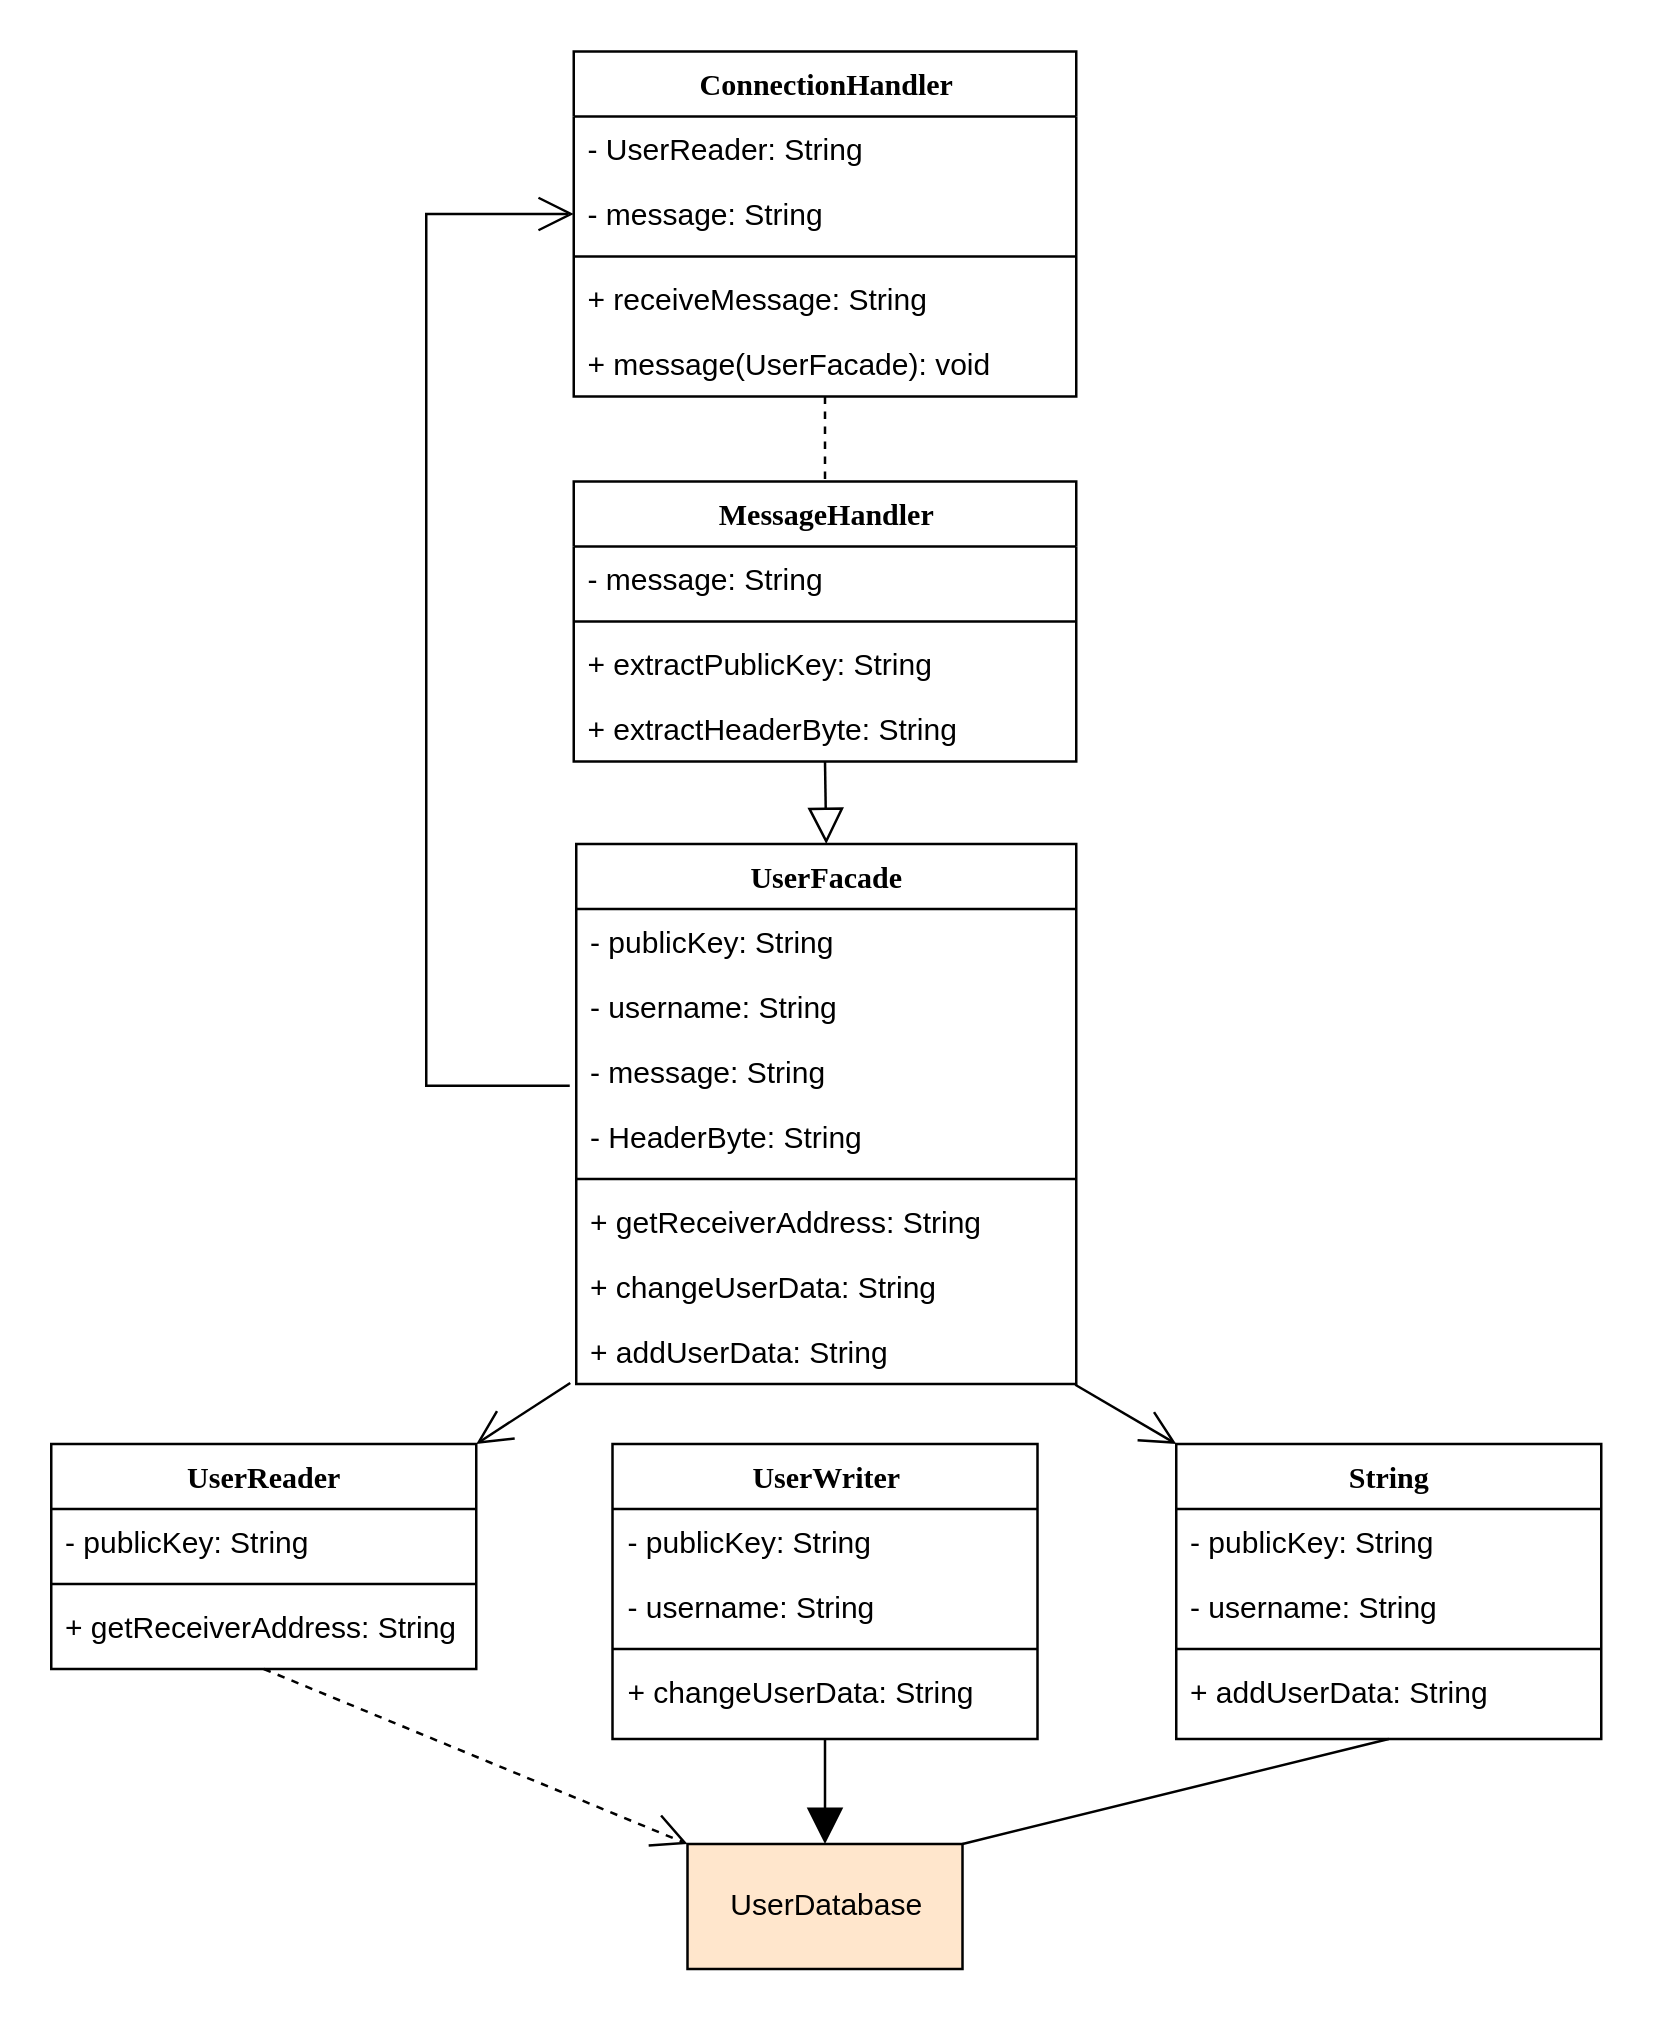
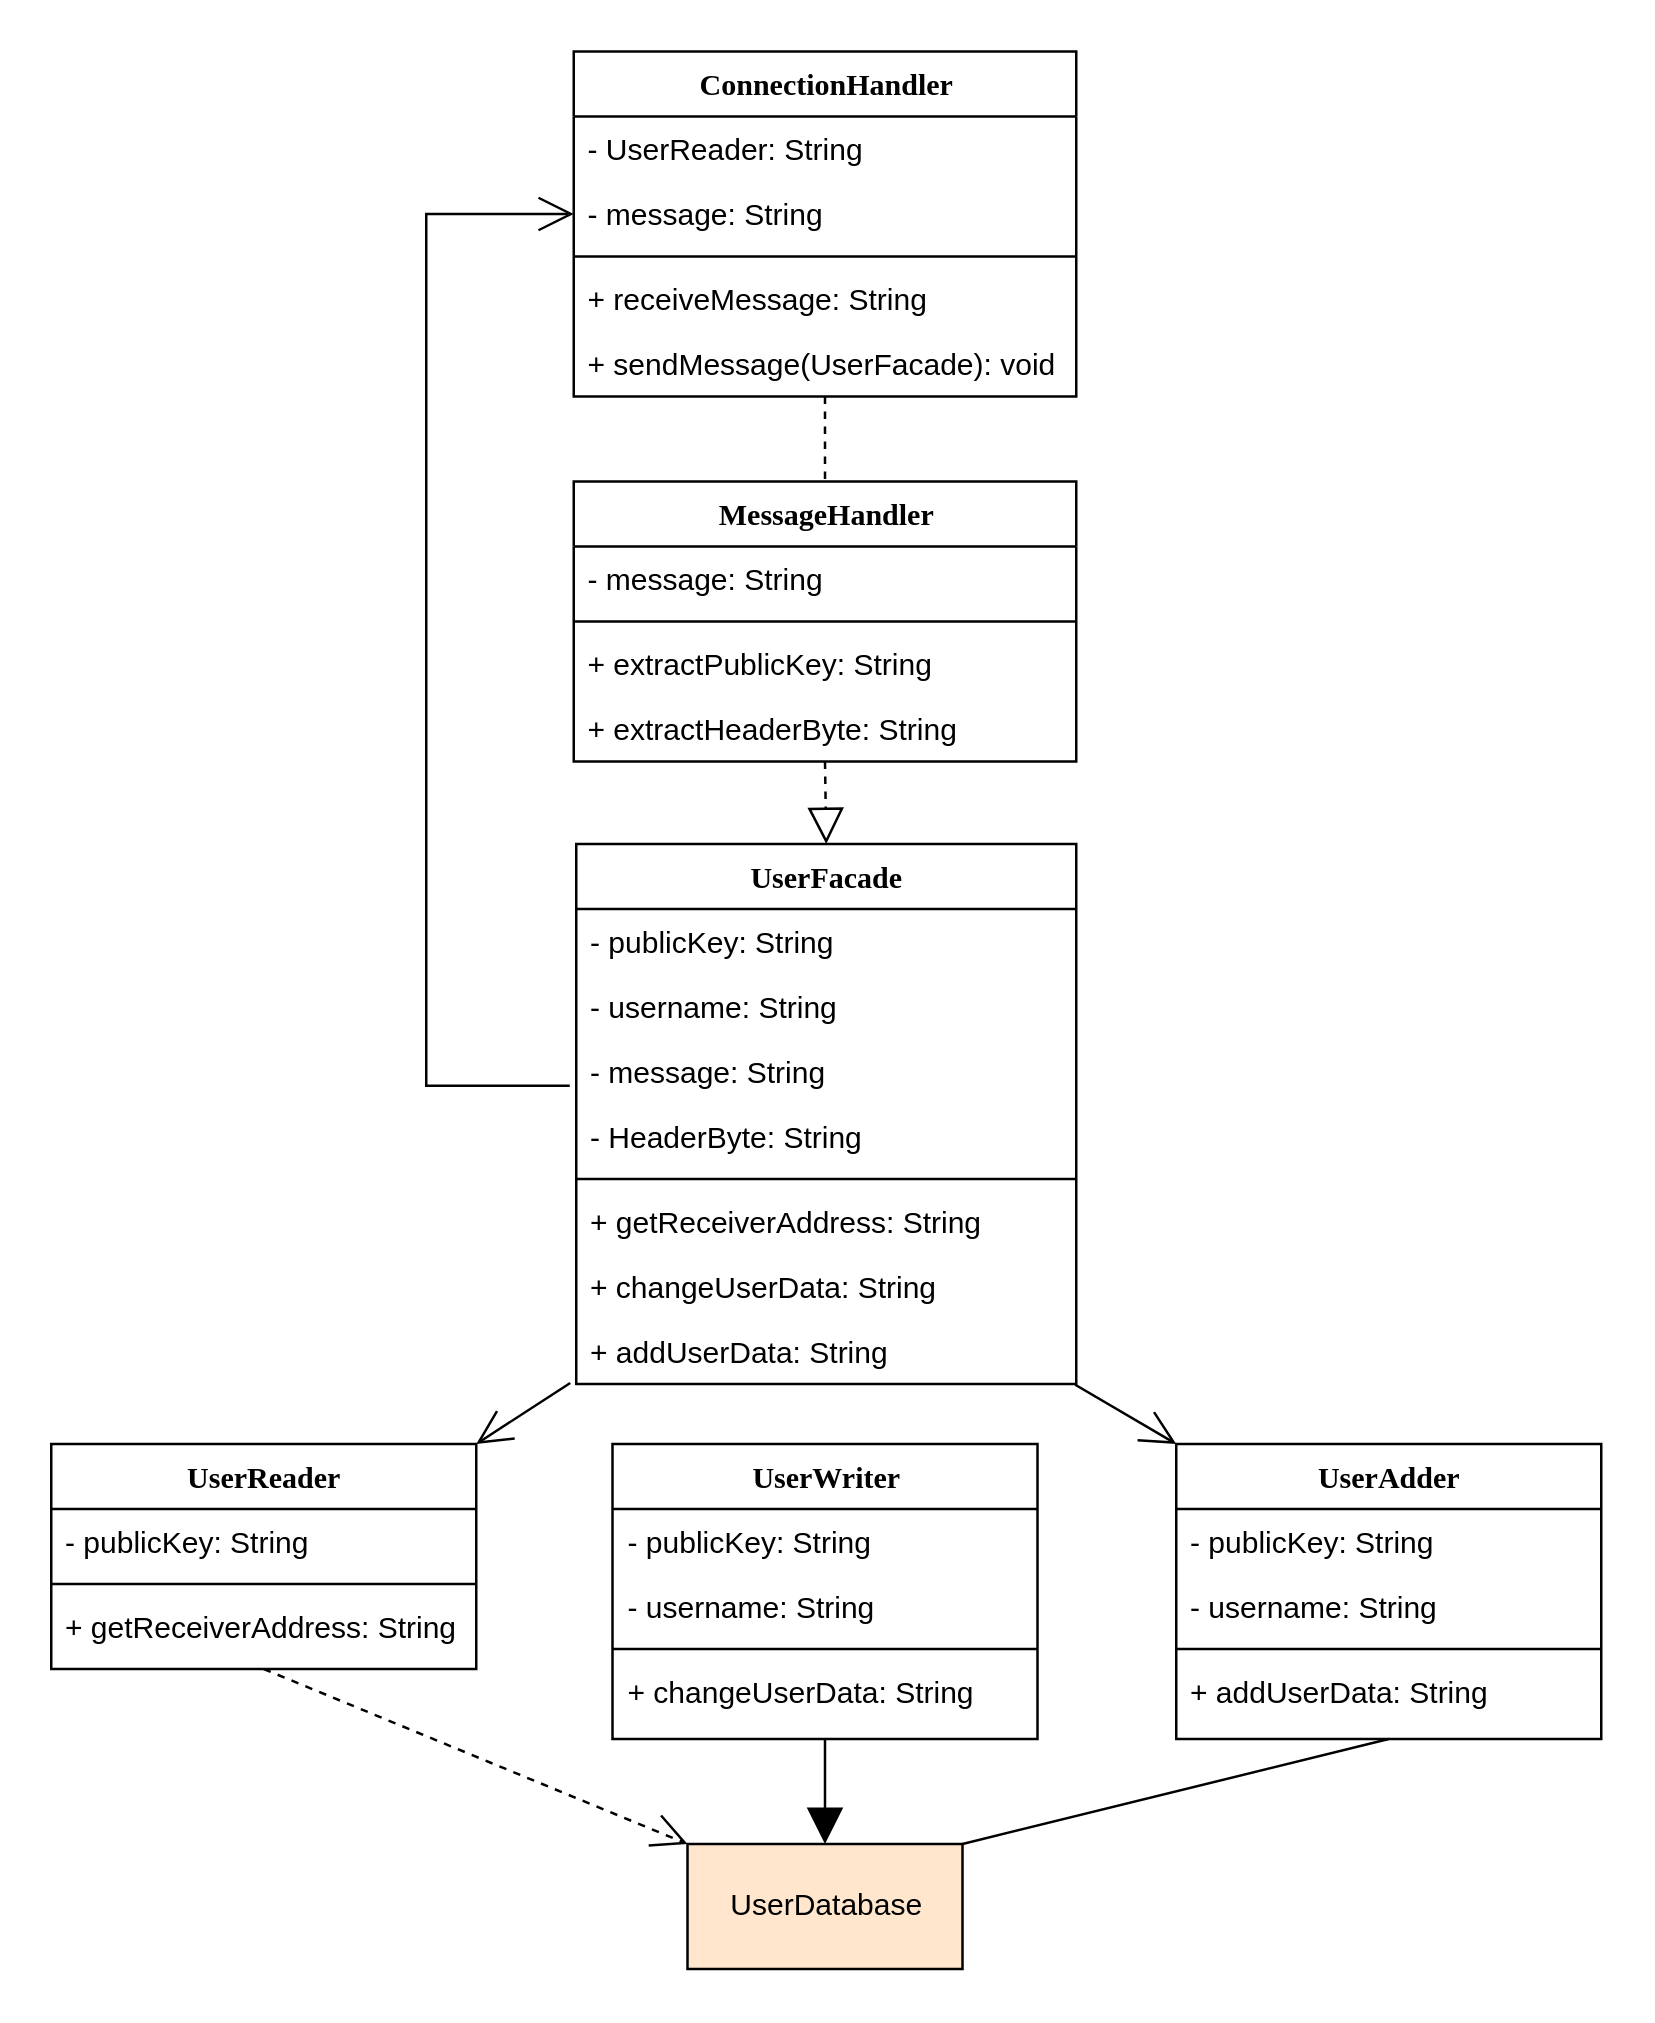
(799, 365) -> (832, 365)
(825, 787) -> (825, 787)
(1390, 1479) -> (1390, 1479)
